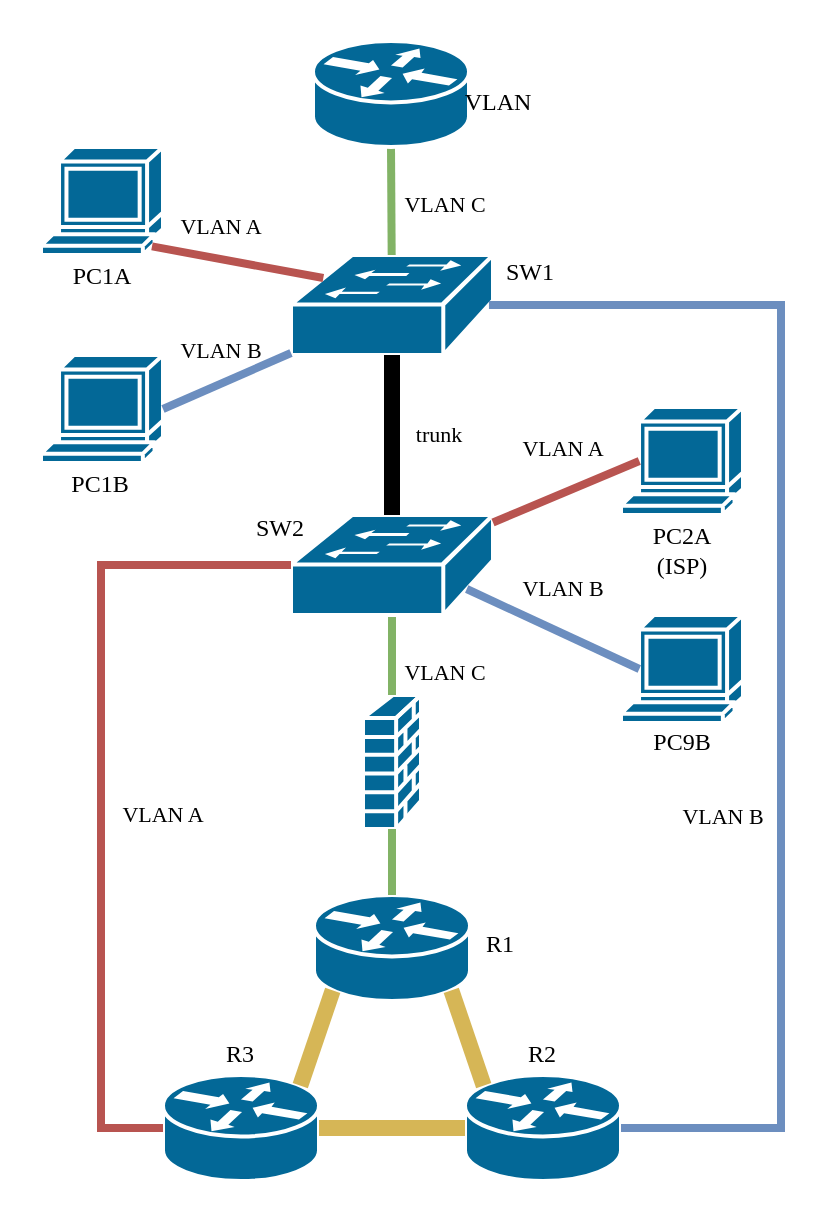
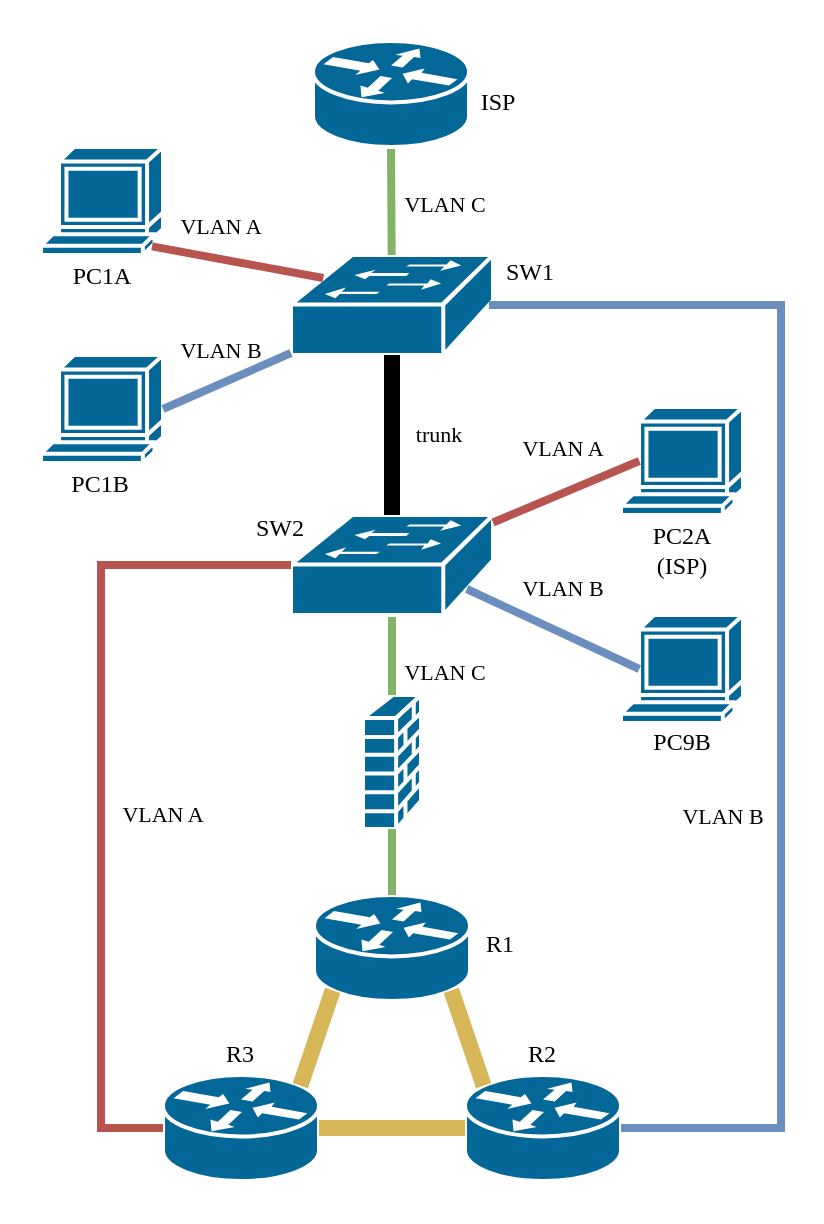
(499, 91) -> (499, 91)
